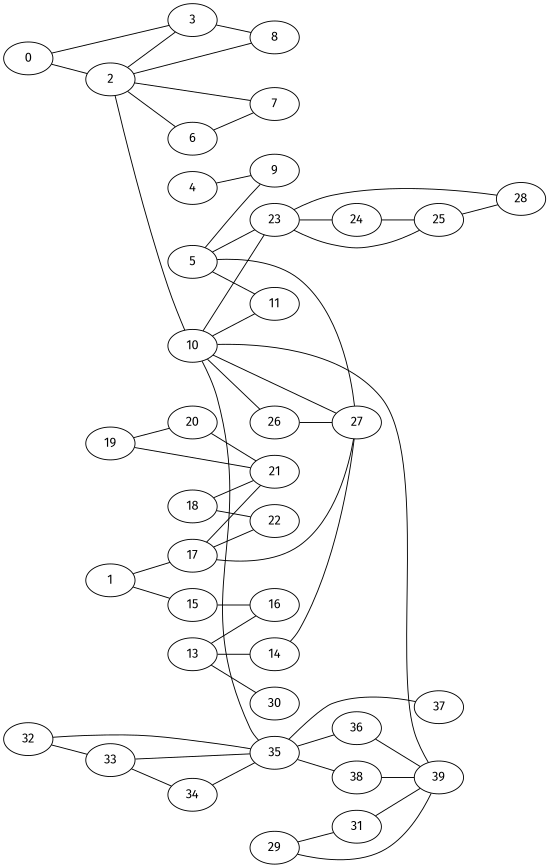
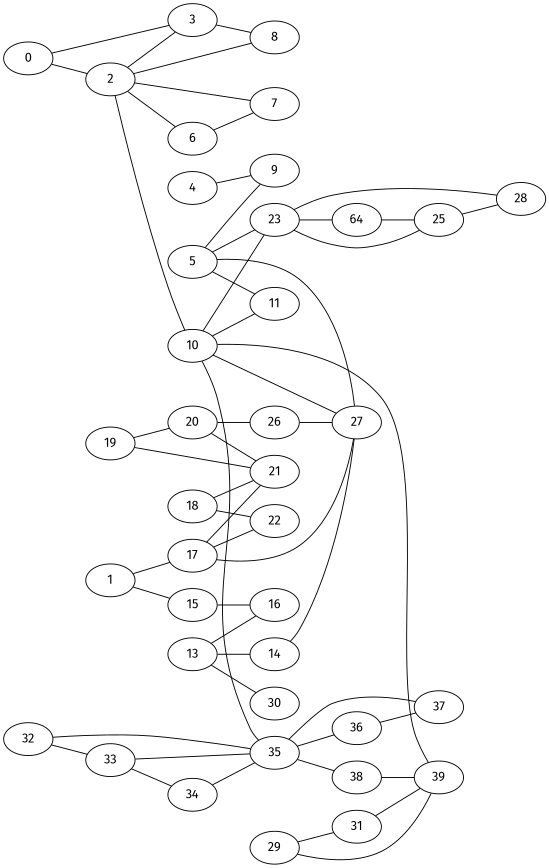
(357, 220) -> (357, 220)
(234, 384) -> (234, 422)
(398, 753) -> (398, 718)
